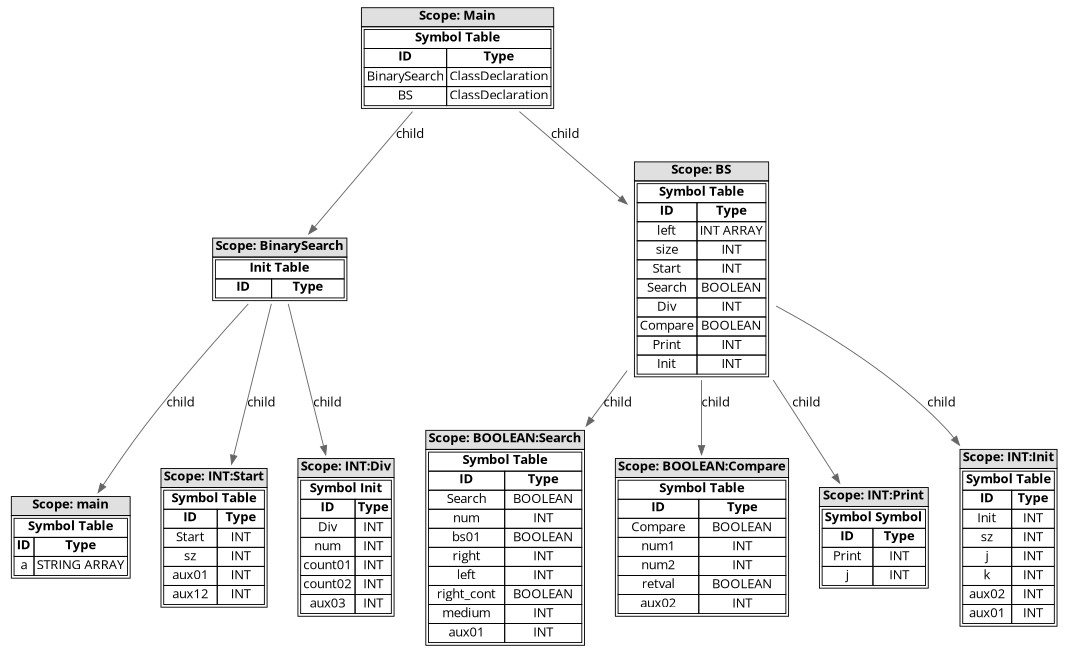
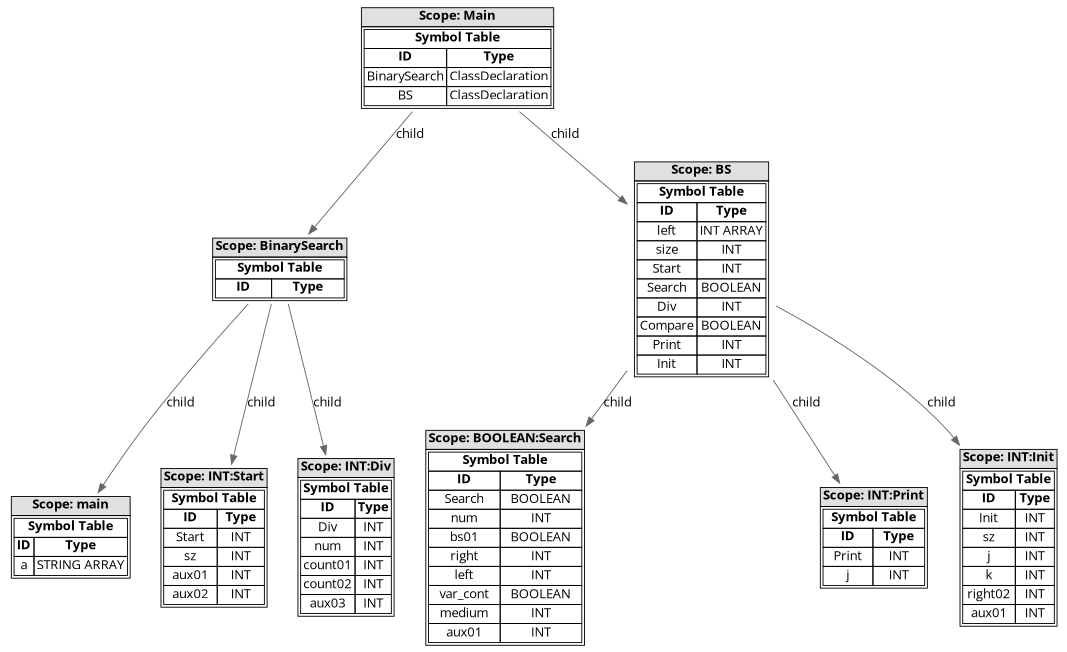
(280, 268) -> (280, 268)
(346, 488) -> (346, 488)
(874, 517) -> (874, 517)
(702, 537) -> none
(190, 595) -> (190, 595)
(467, 595) -> (464, 595)
(987, 595) -> (989, 595)
